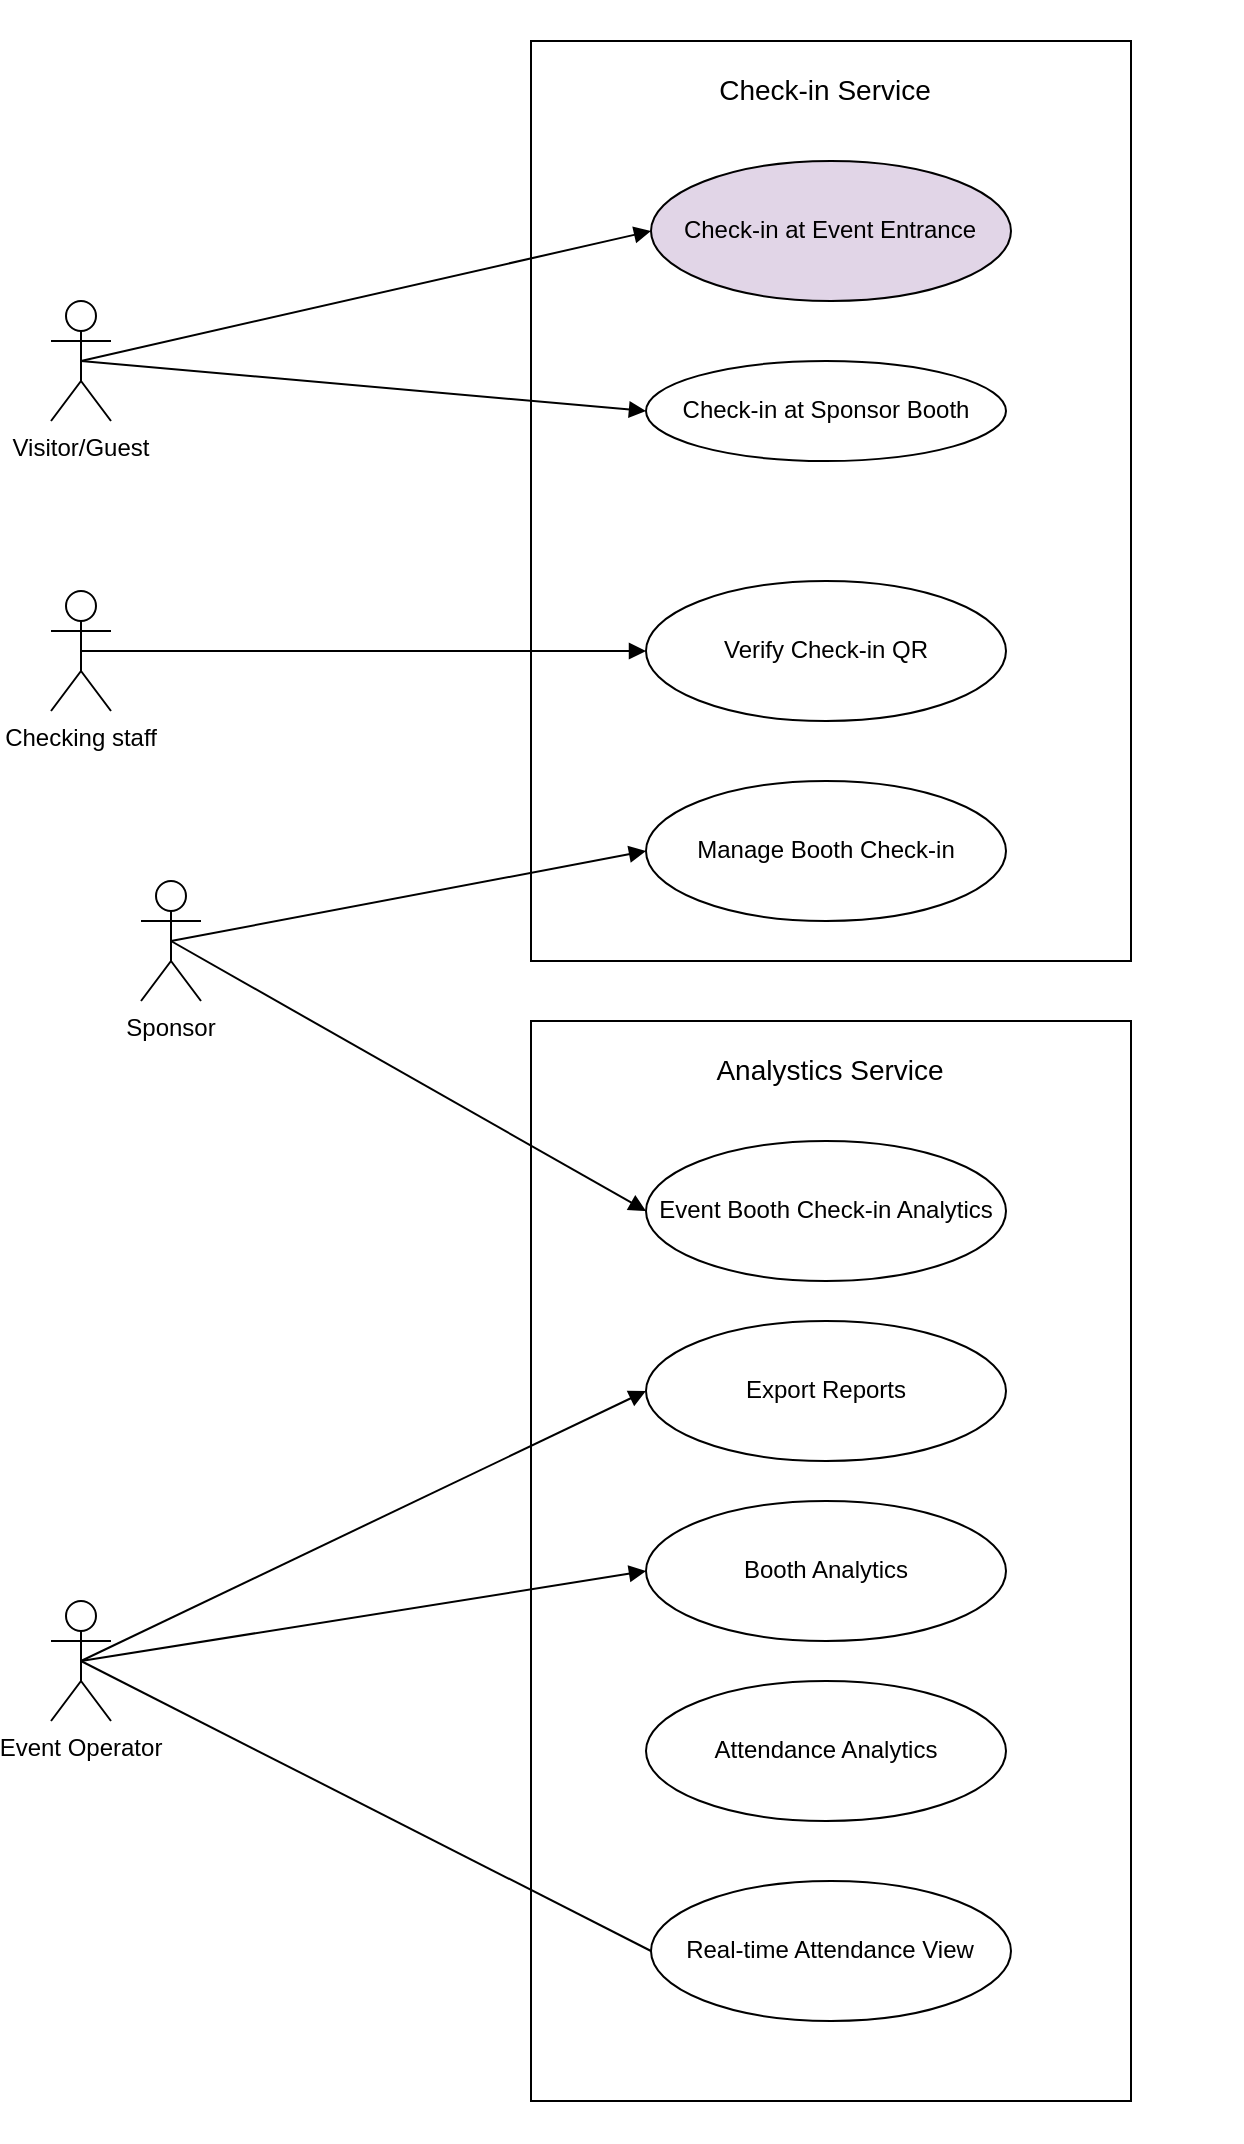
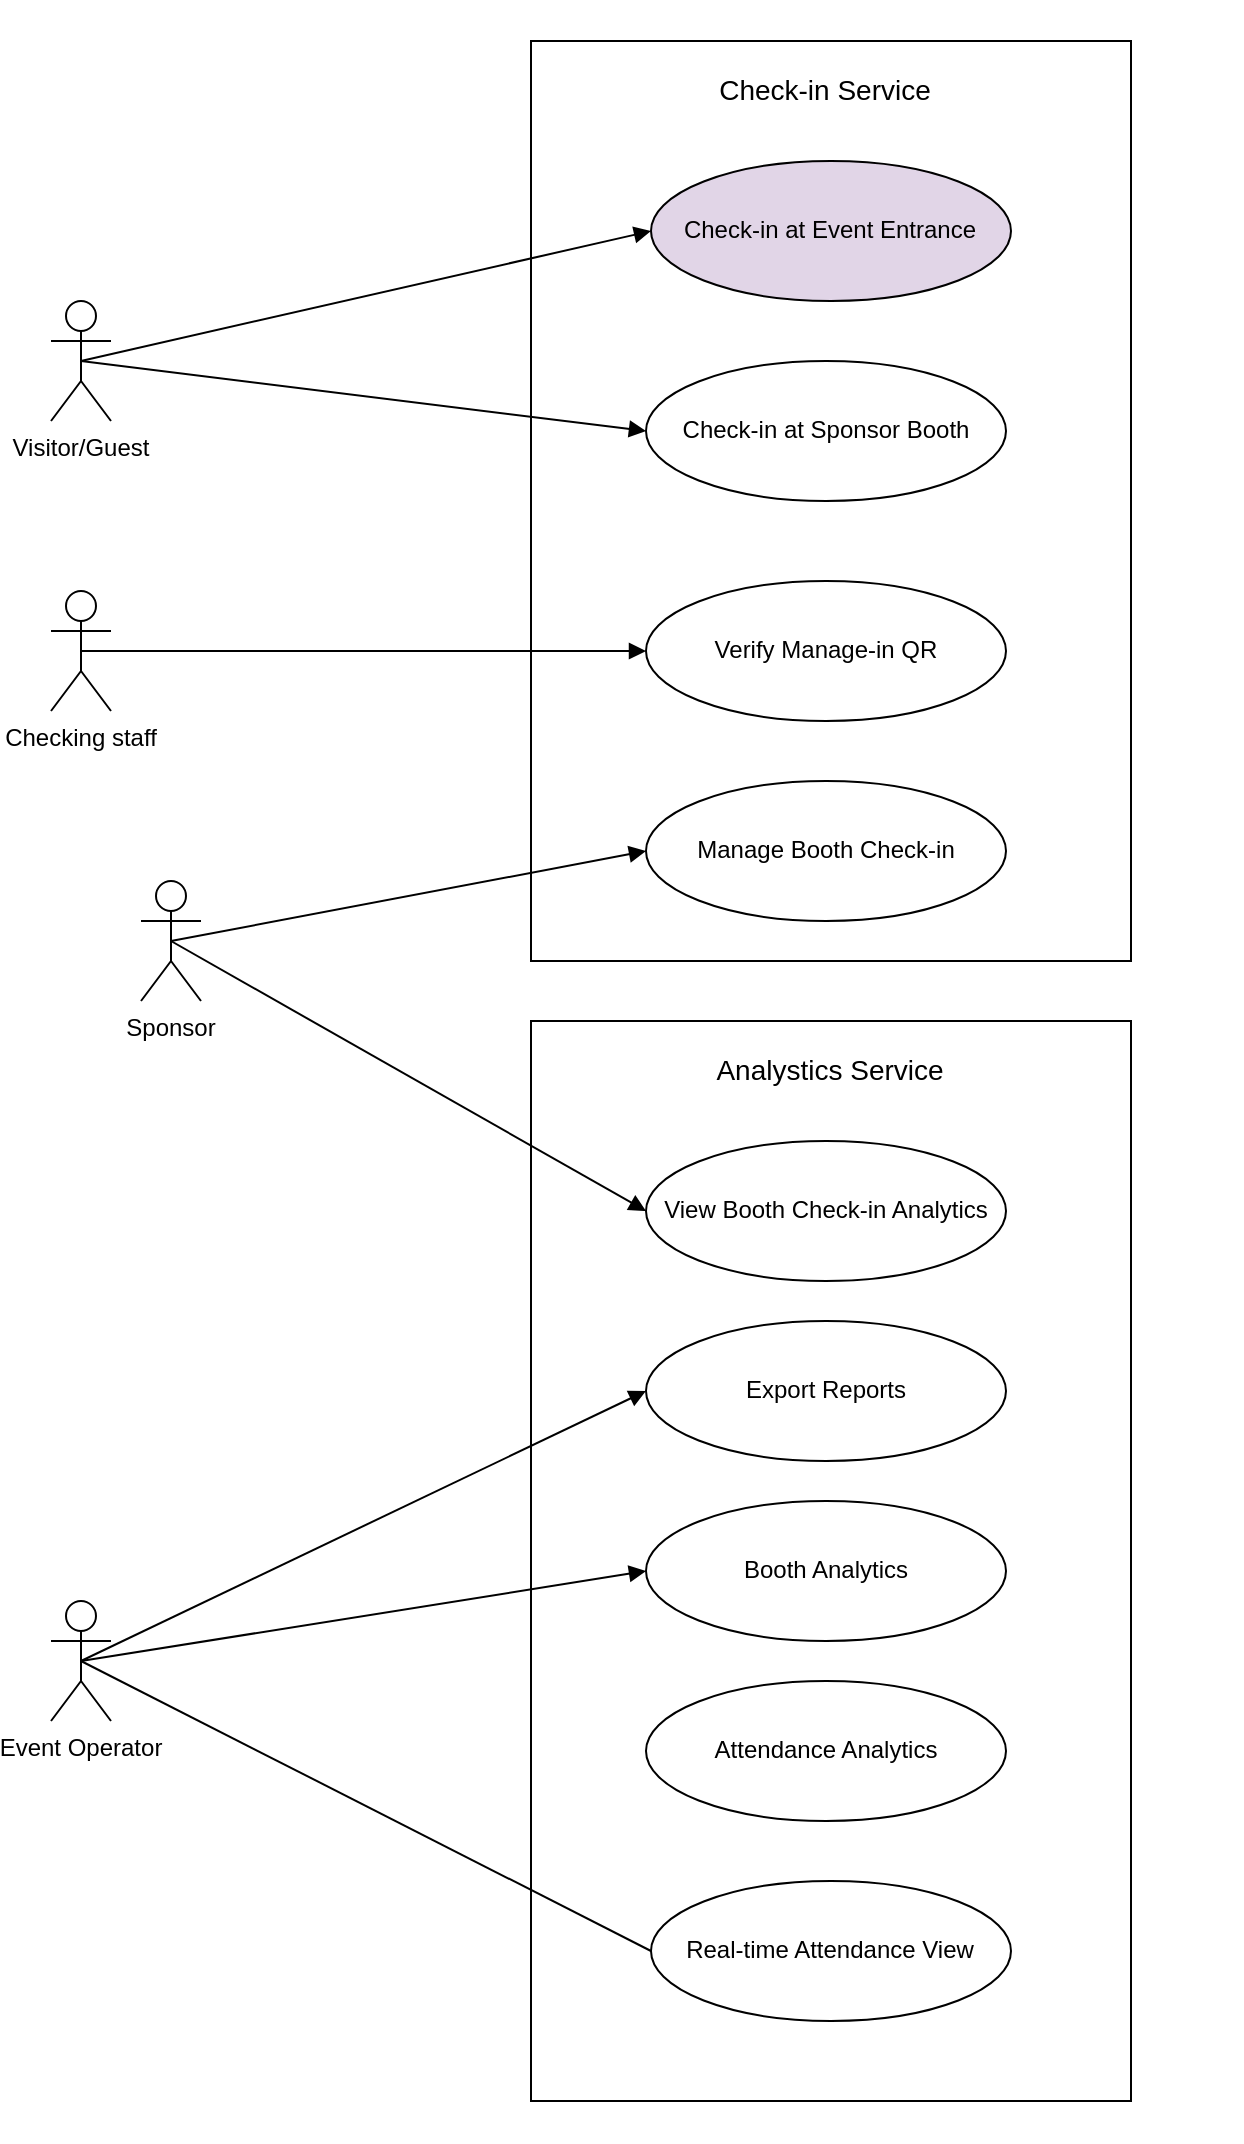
(826, 411) -> (826, 431)
(827, 651) -> (827, 651)
(827, 1211) -> (827, 1211)
